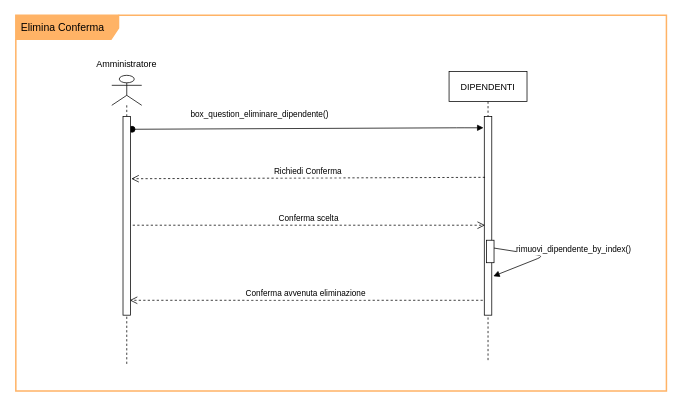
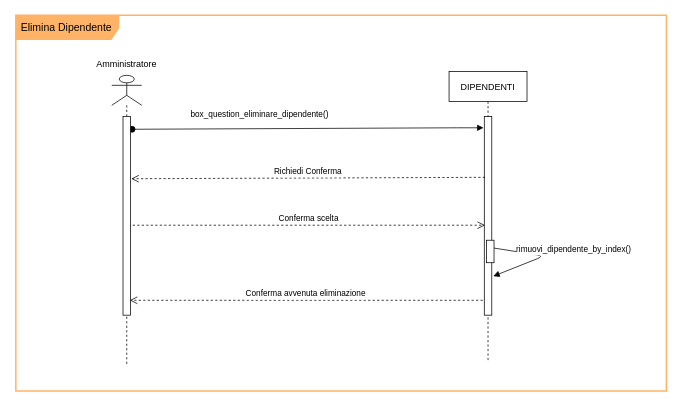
(56, 27) -> (60, 27)
